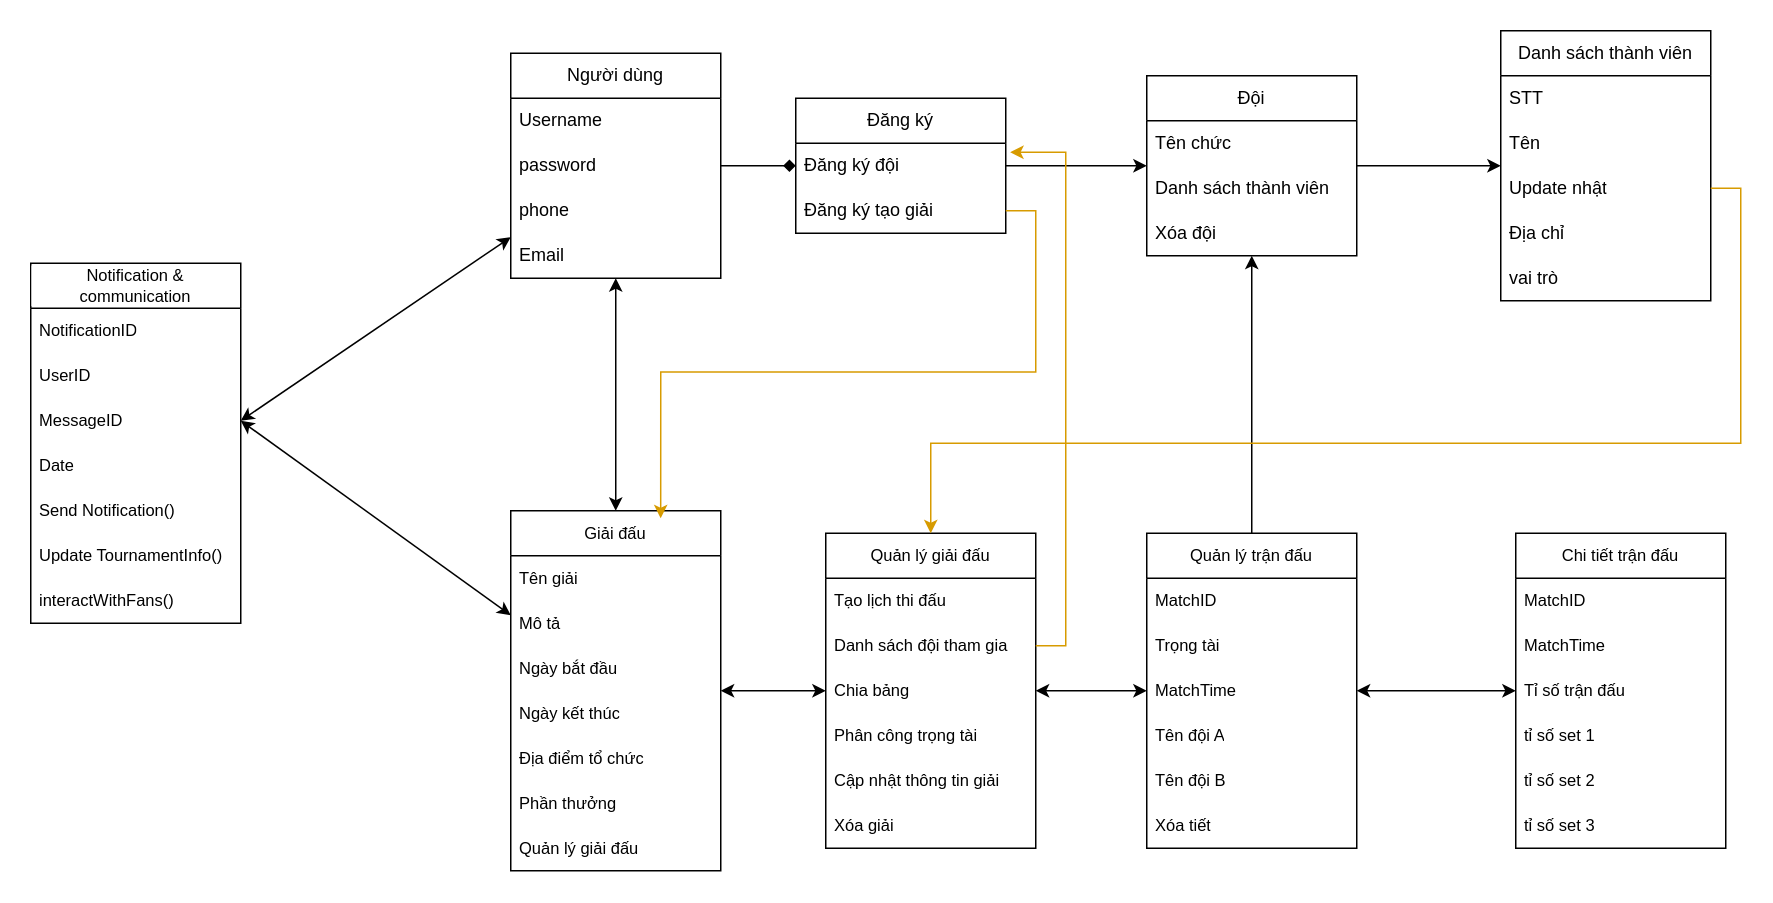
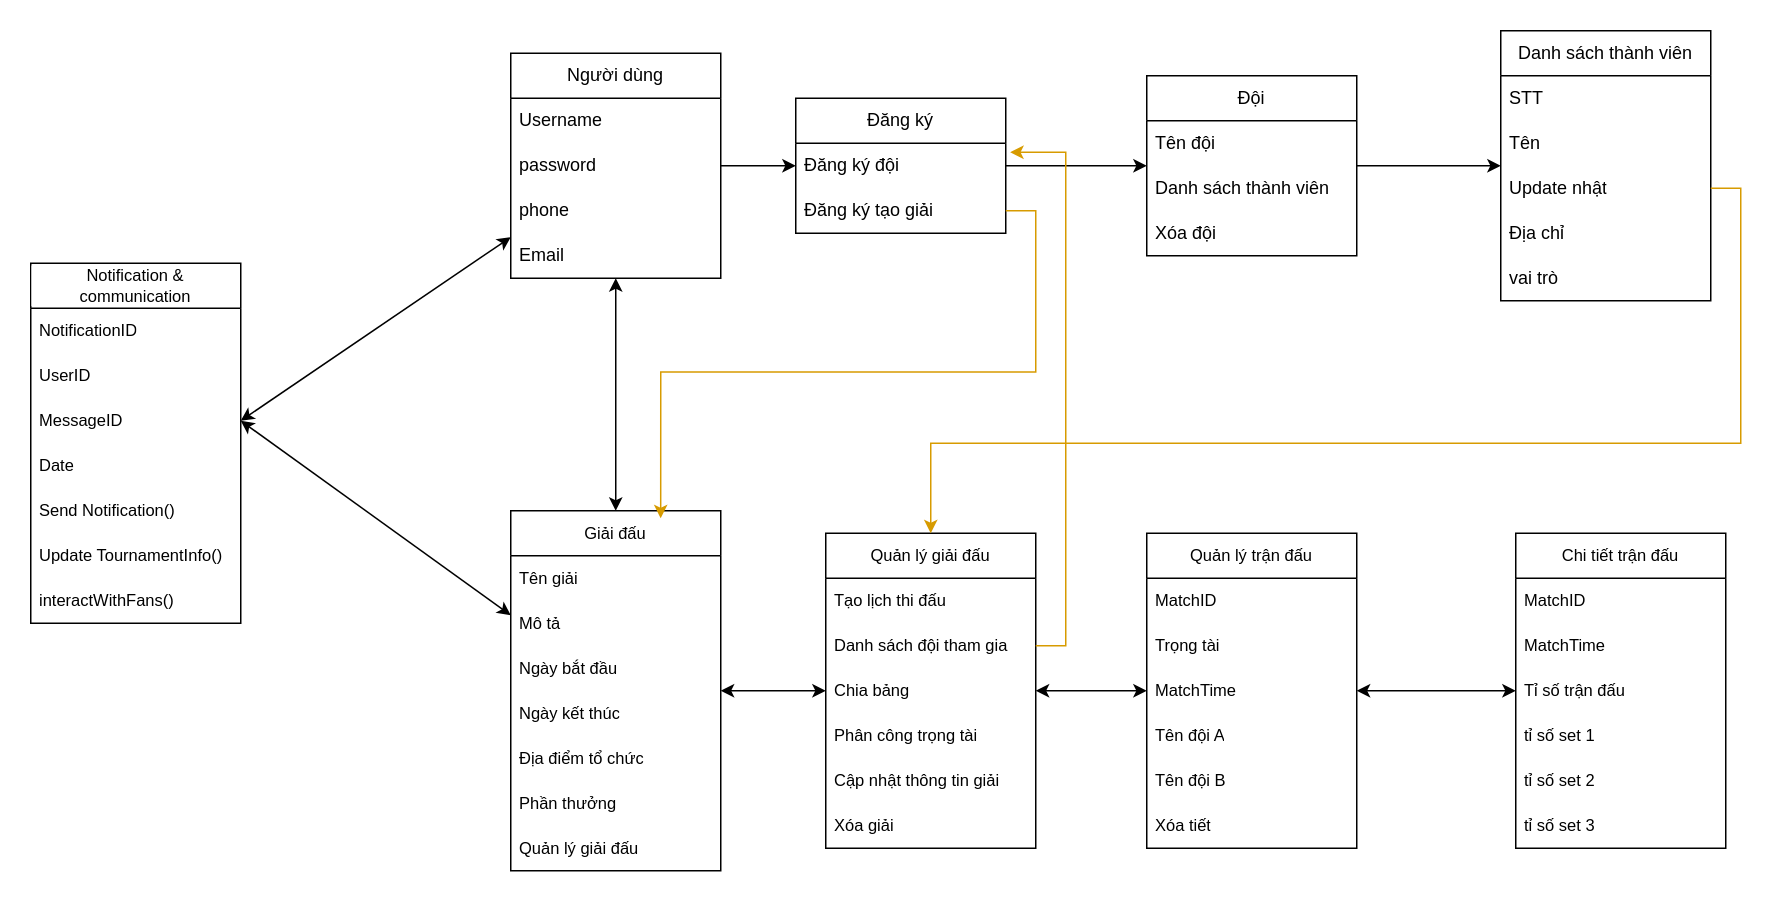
(1194, 143) -> (1186, 143)
(783, 166) -> (784, 166)
(1252, 400) -> none
